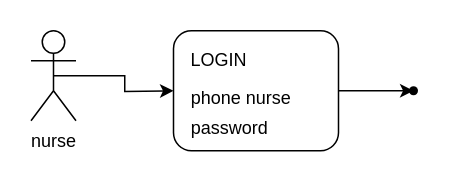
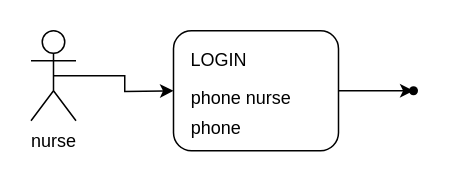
(232, 128) -> (216, 128)
